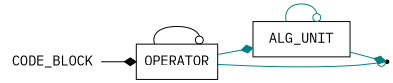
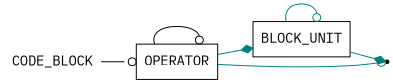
(302, 39) -> (302, 39)
(113, 62) -> (113, 62)
